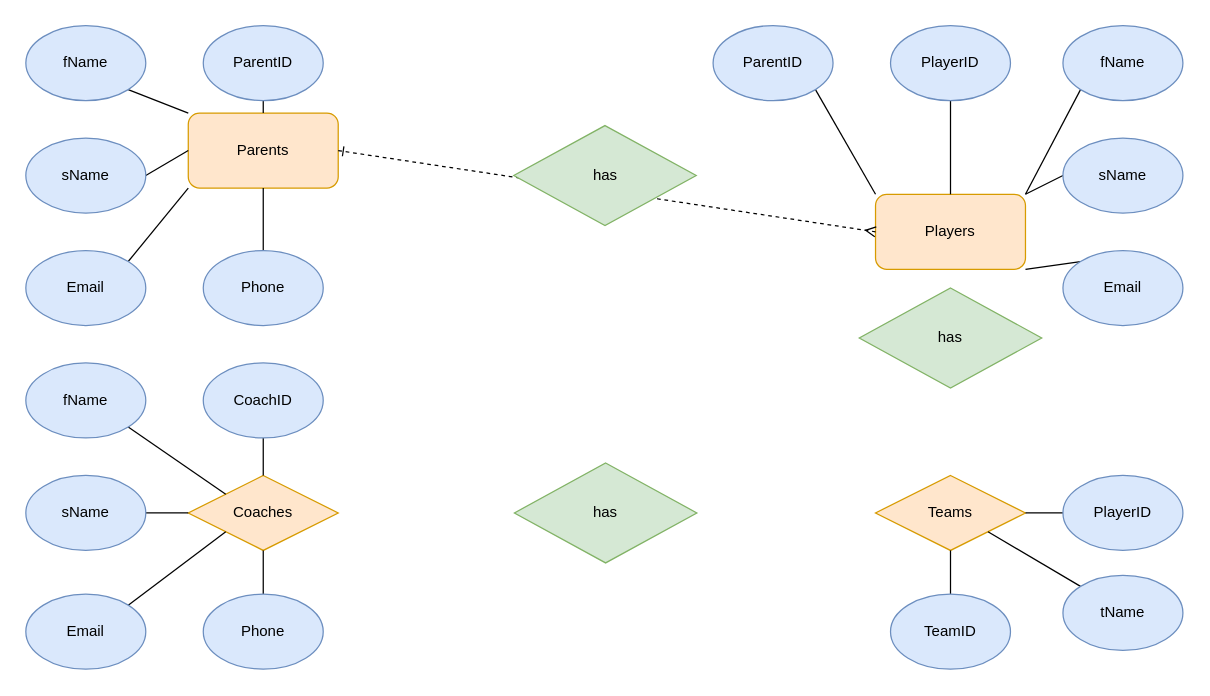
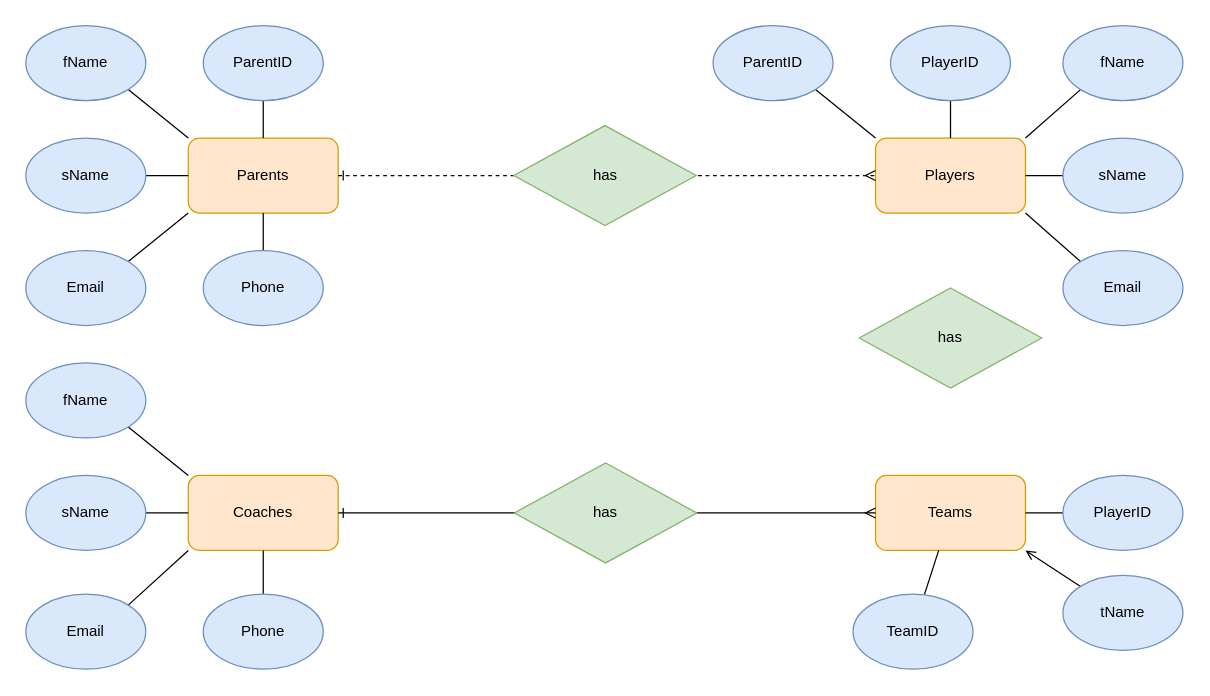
(263, 151) -> (263, 176)
(951, 232) -> (951, 176)
(263, 401) -> none
(263, 456) -> none
(263, 513) -> (263, 513)
none -> (786, 513)
(951, 513) -> (951, 513)
(1031, 557) -> (1051, 567)
(951, 632) -> (913, 632)
